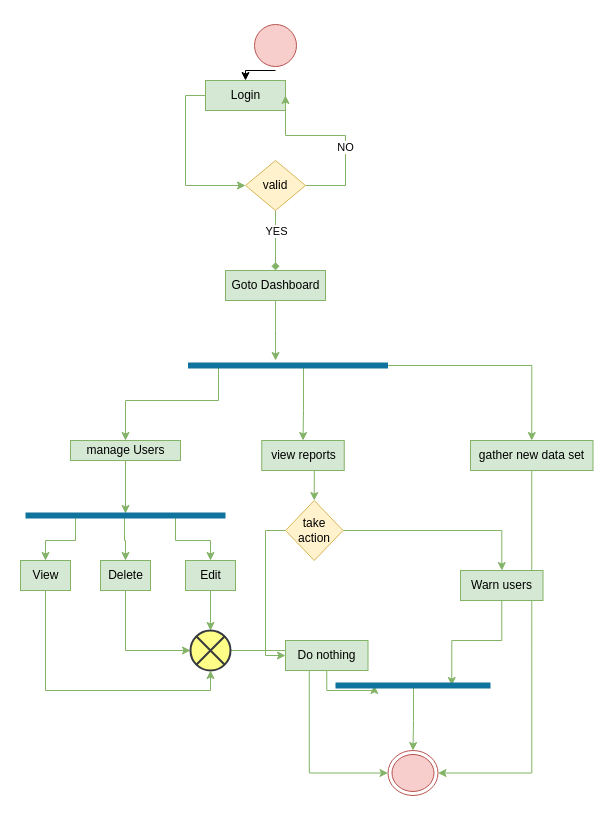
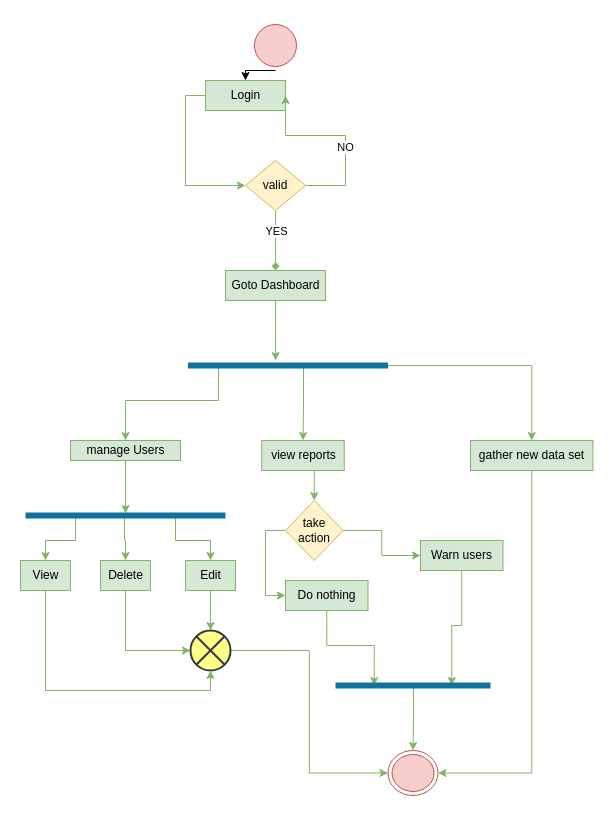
(502, 586) -> (462, 556)
(327, 656) -> (327, 596)
